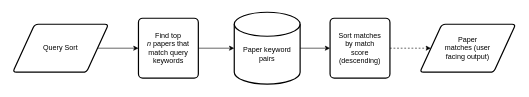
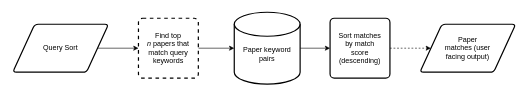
(168, 48) -> (168, 48)
